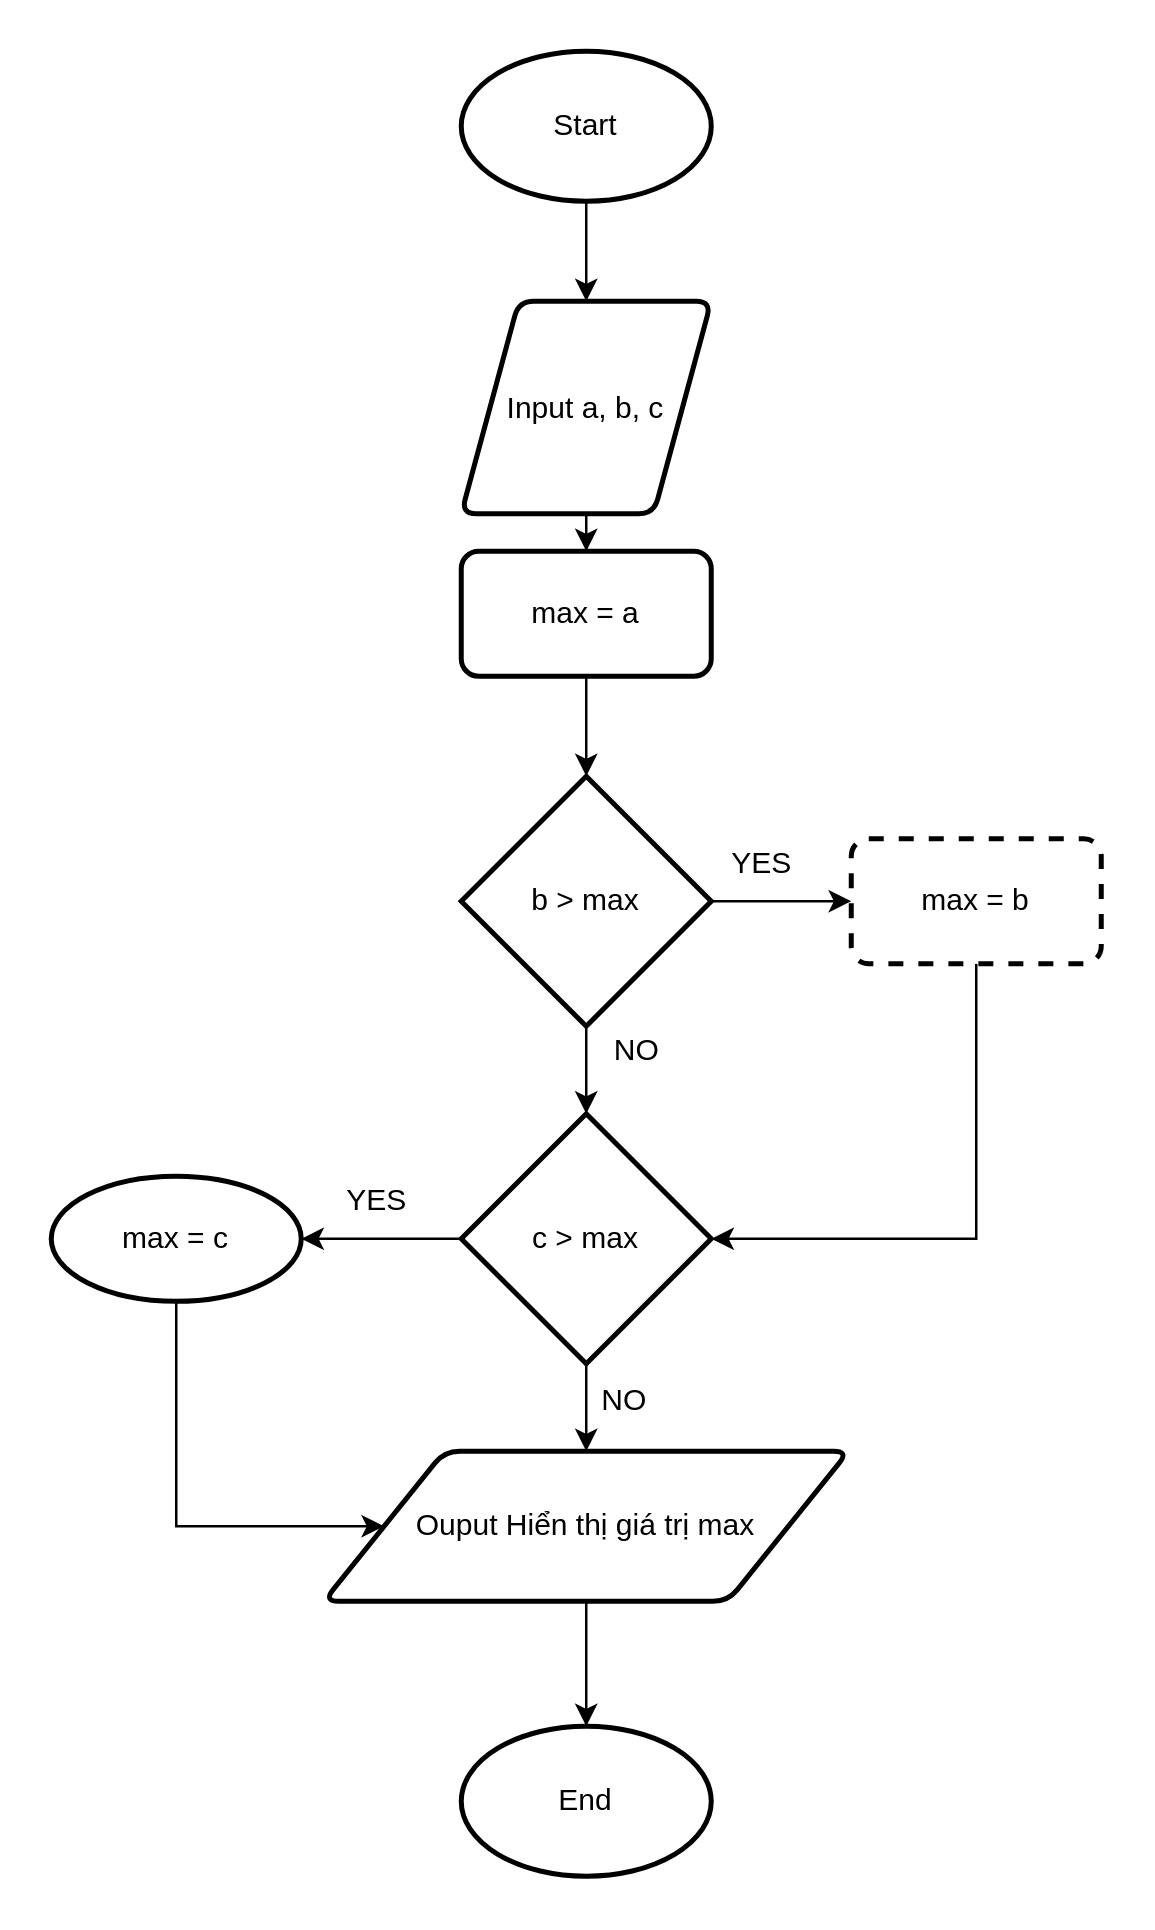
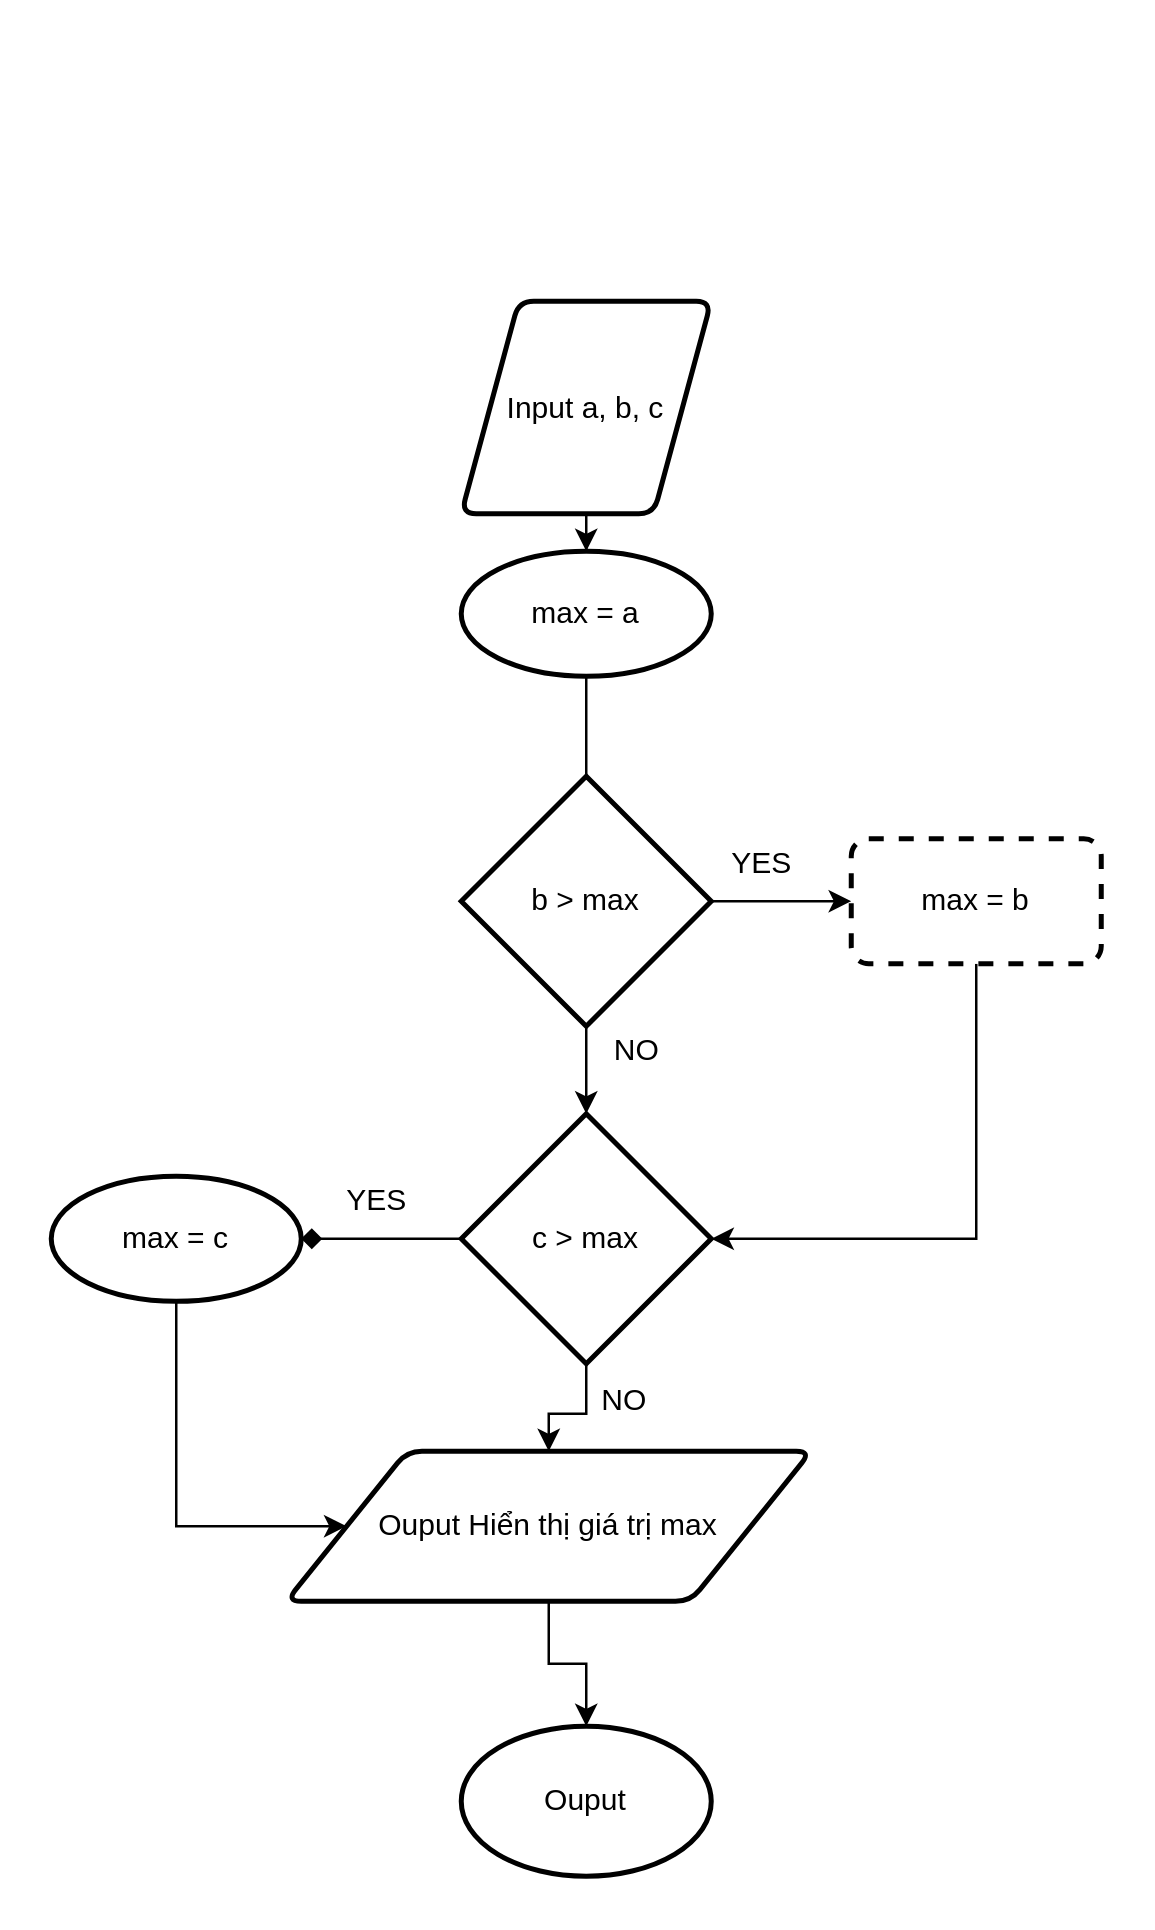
(586, 126) -> none
(586, 243) -> none
(586, 614) -> (586, 614)
(586, 758) -> (586, 765)
(320, 1239) -> (322, 1239)
(586, 1526) -> (549, 1526)
(586, 1801) -> (586, 1801)
